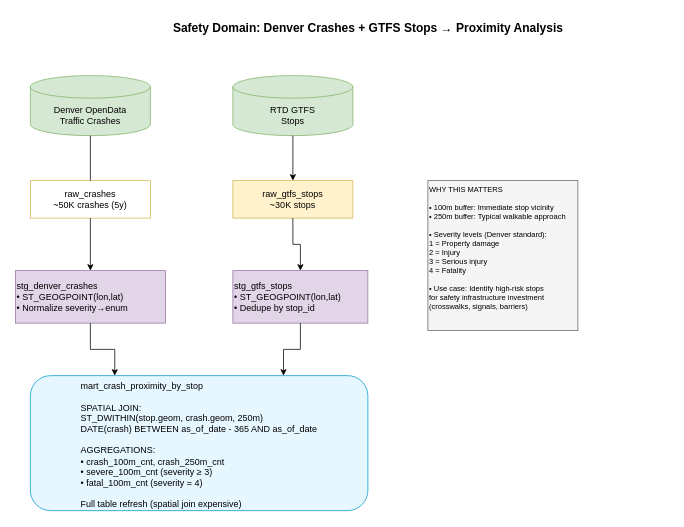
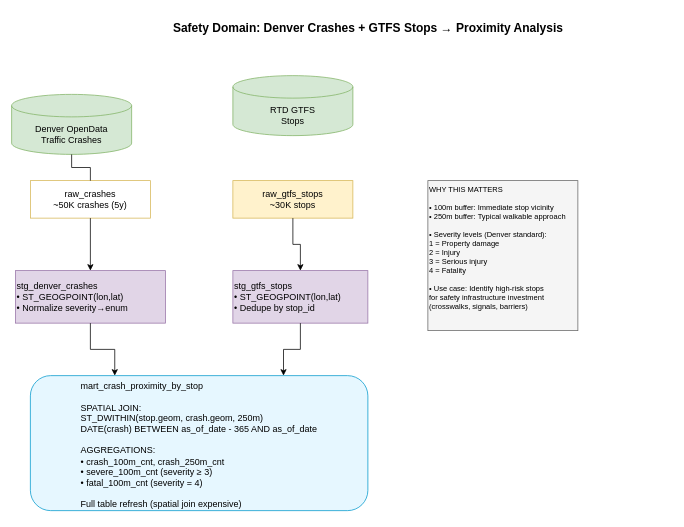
(90, 105) -> (72, 124)
(293, 174) -> none
